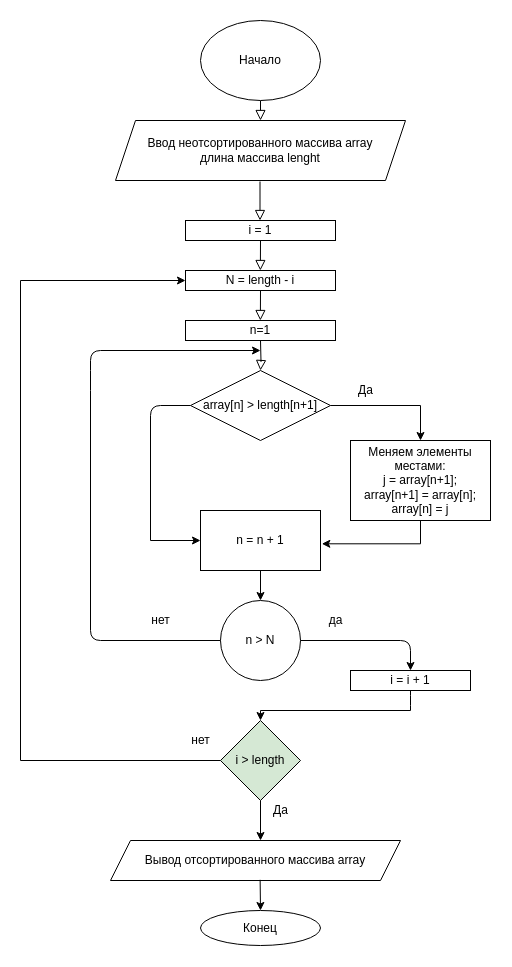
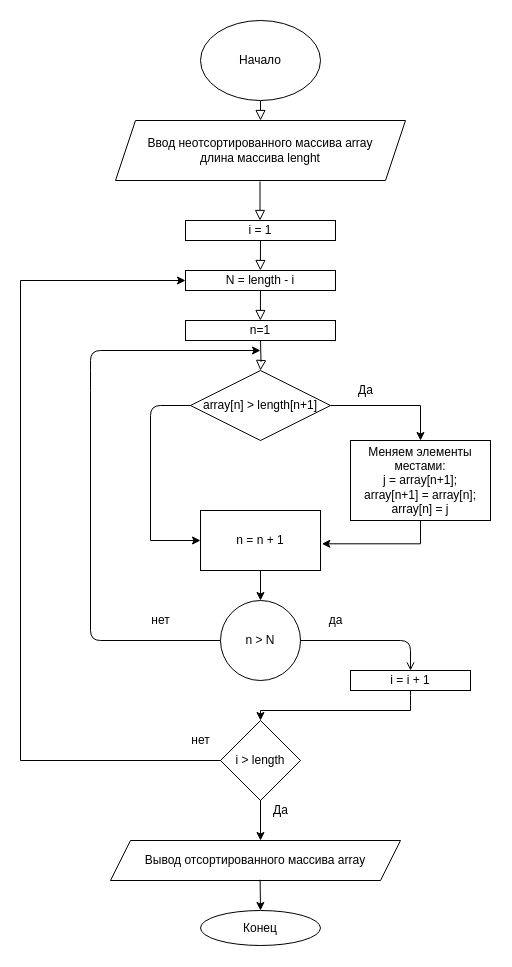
(411, 662) -> (411, 664)
(261, 761) -> (261, 761)
